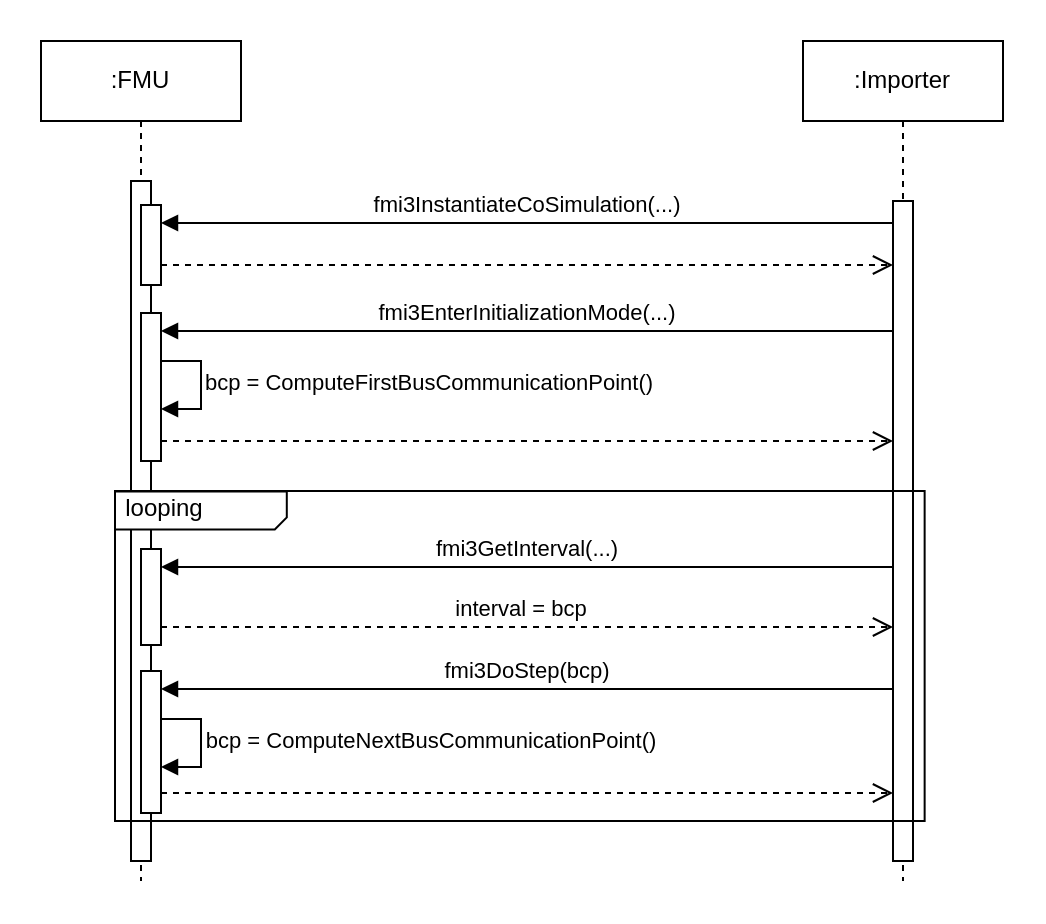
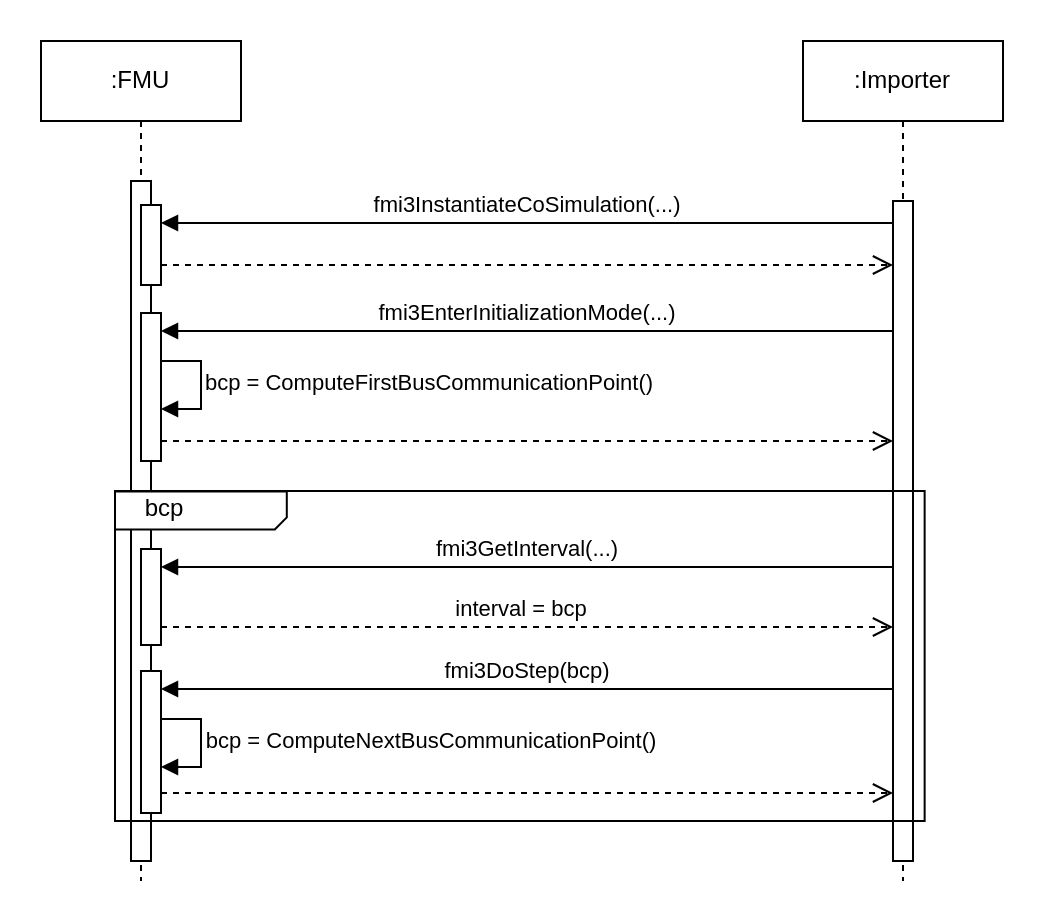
(165, 509) -> (165, 509)
